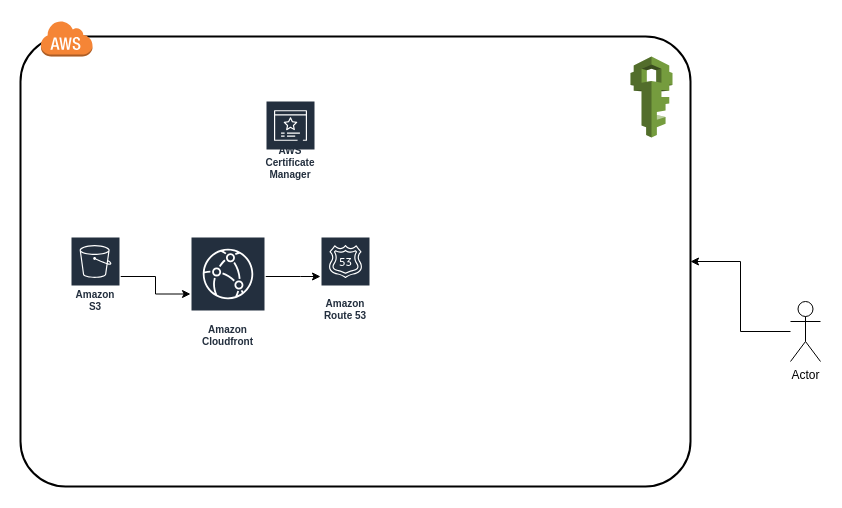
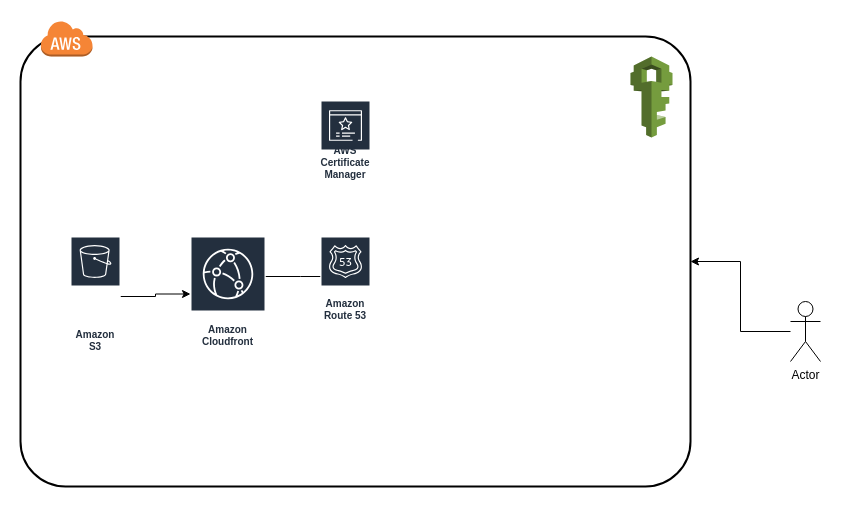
(291, 143) -> (346, 143)
(96, 277) -> (96, 297)
(312, 277) -> (315, 277)
